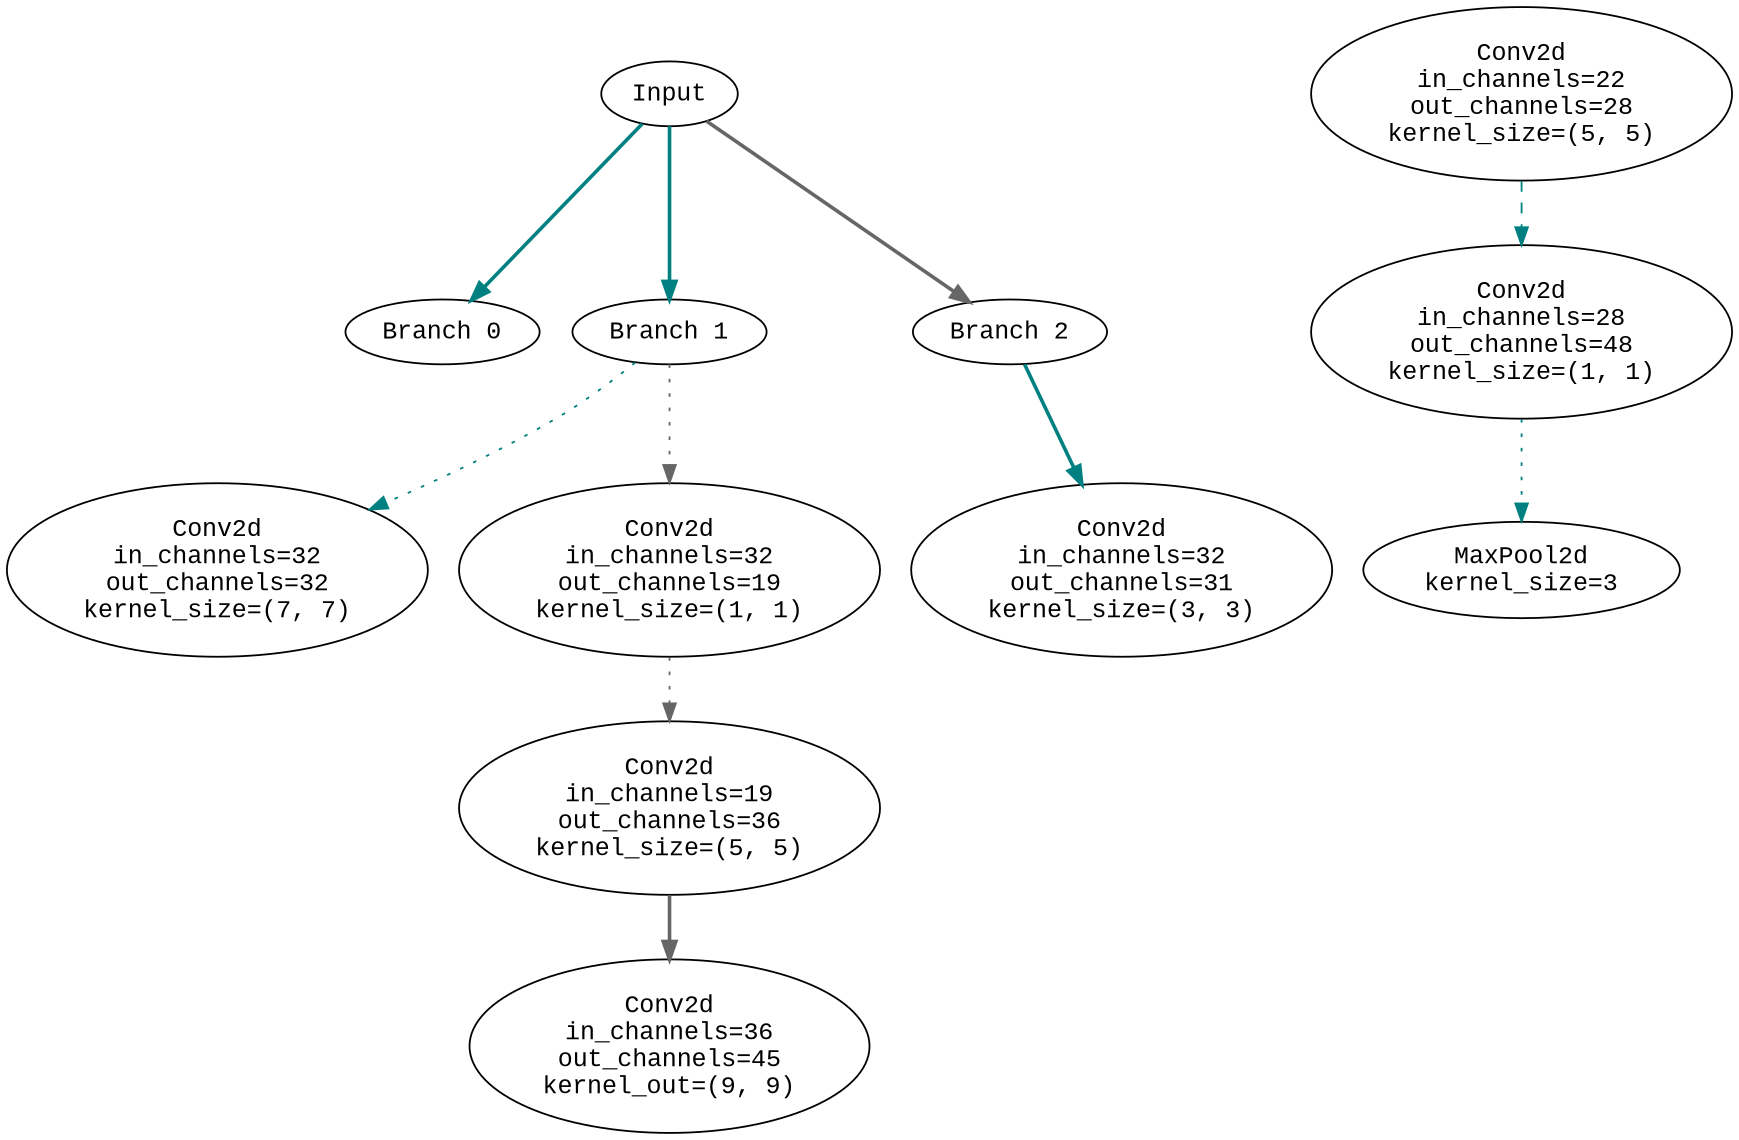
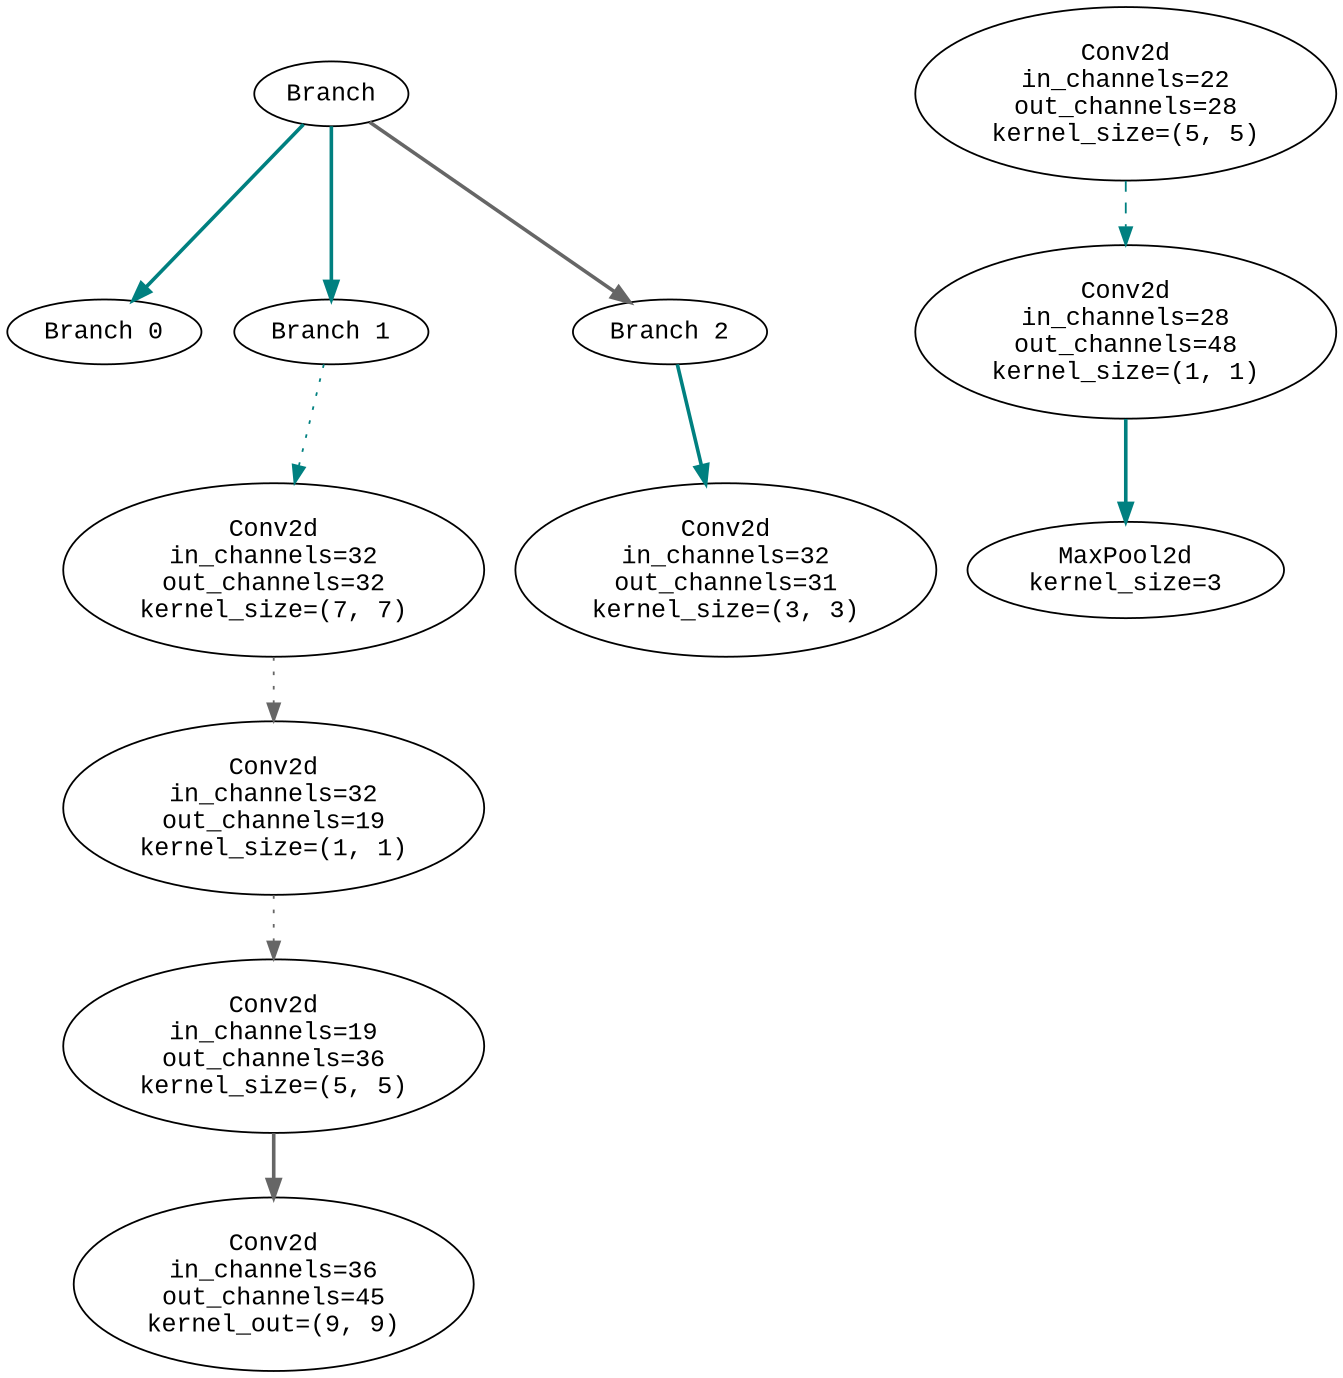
(670, 94) -> (331, 94)
(670, 415) -> (274, 680)
(1522, 461) -> (1126, 461)
